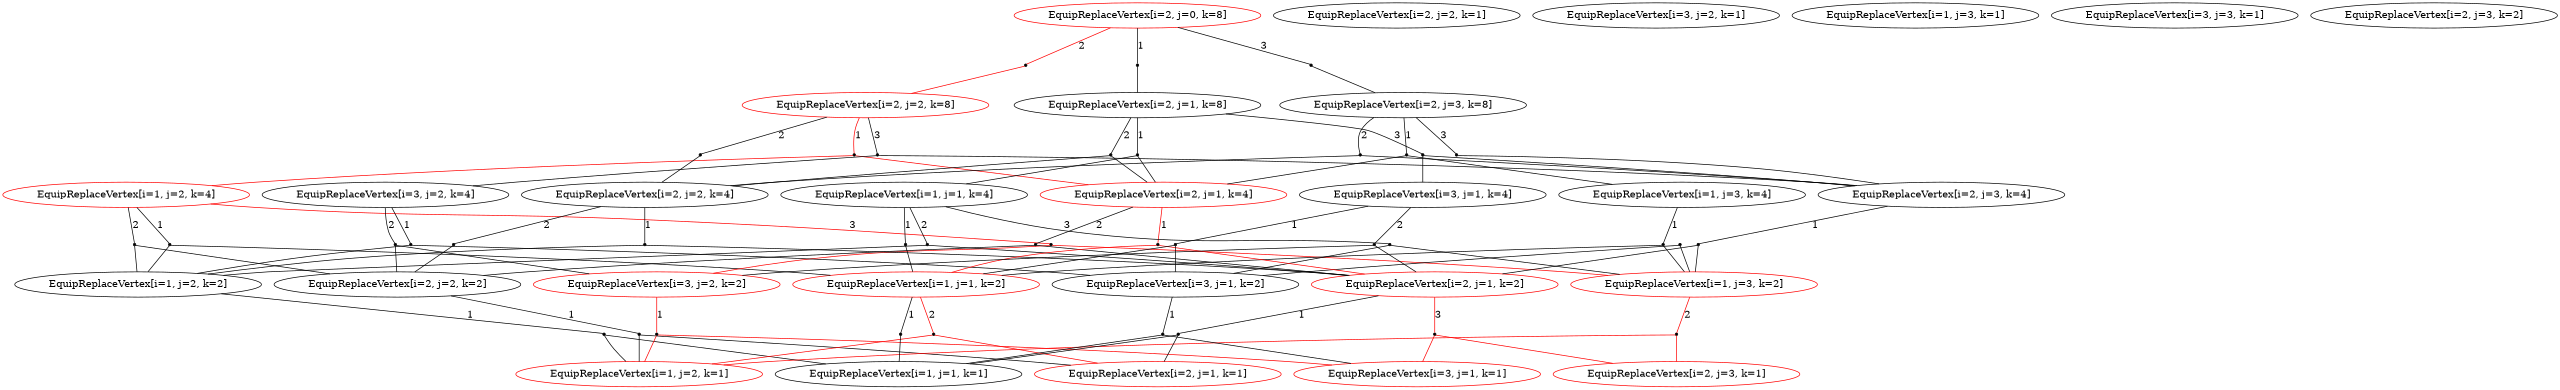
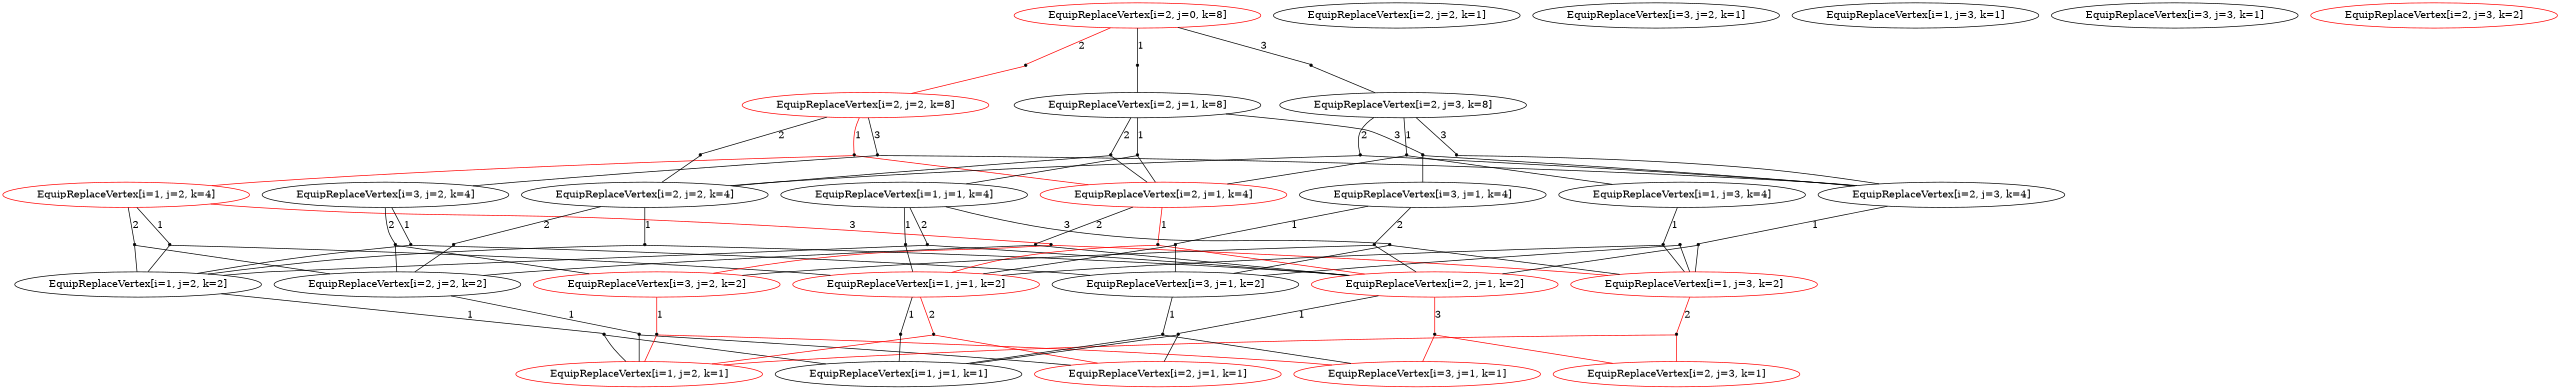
(2434, 15) -> (2434, 15)
